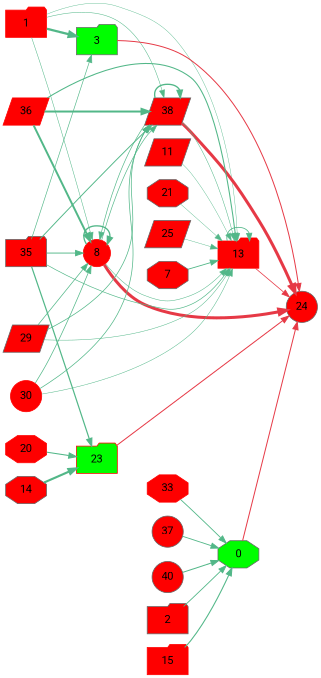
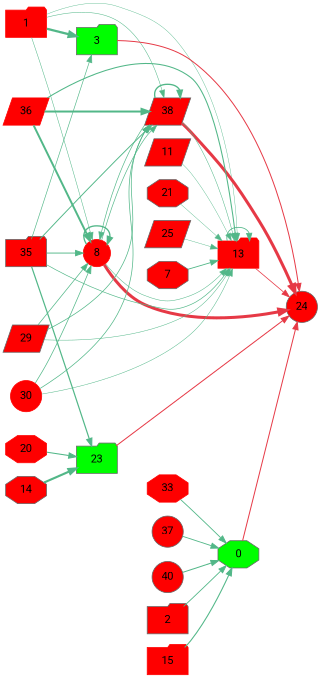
(97, 460) -> (97, 460)
